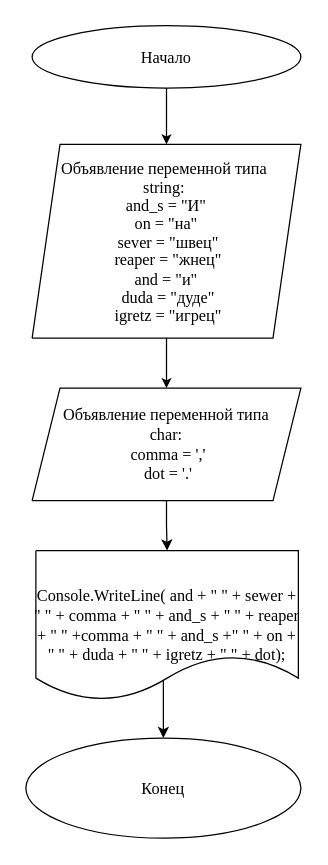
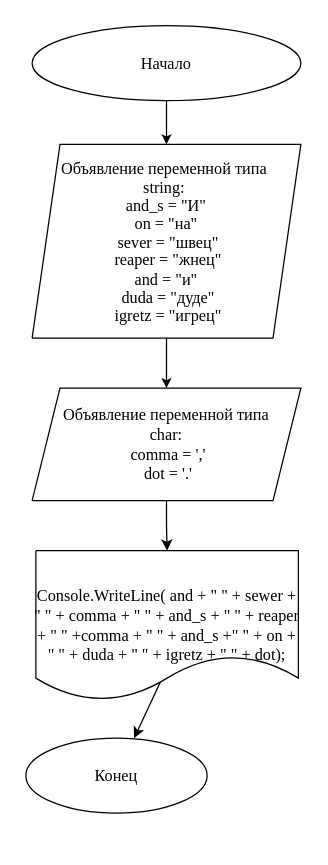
(166, 57) -> (166, 63)
(163, 788) -> (116, 776)
